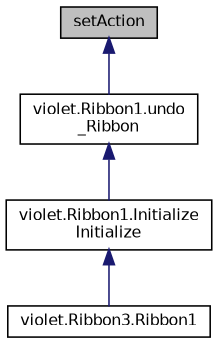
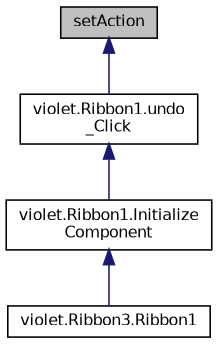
(109, 119) -> (109, 119)
(109, 225) -> (109, 225)
